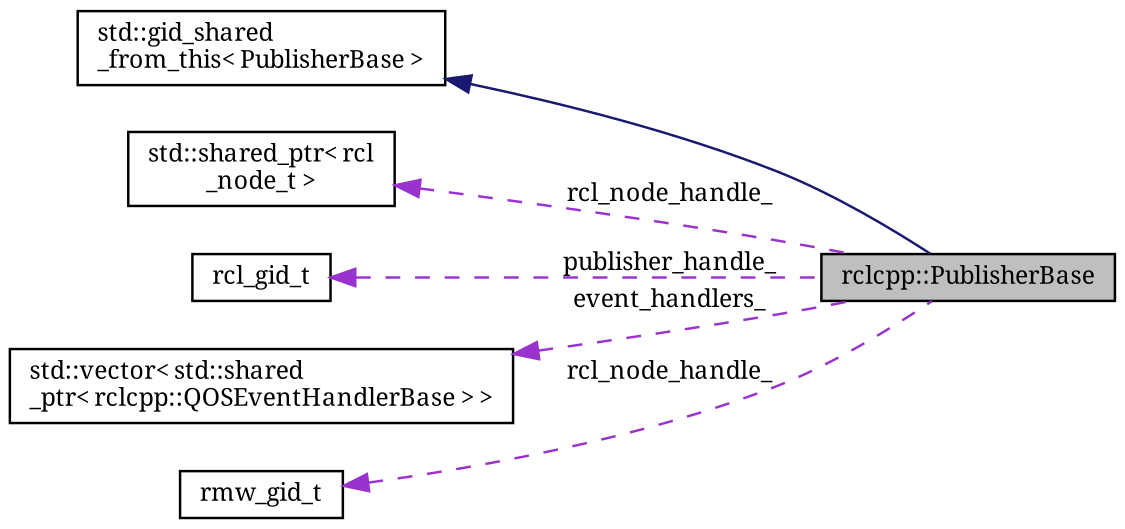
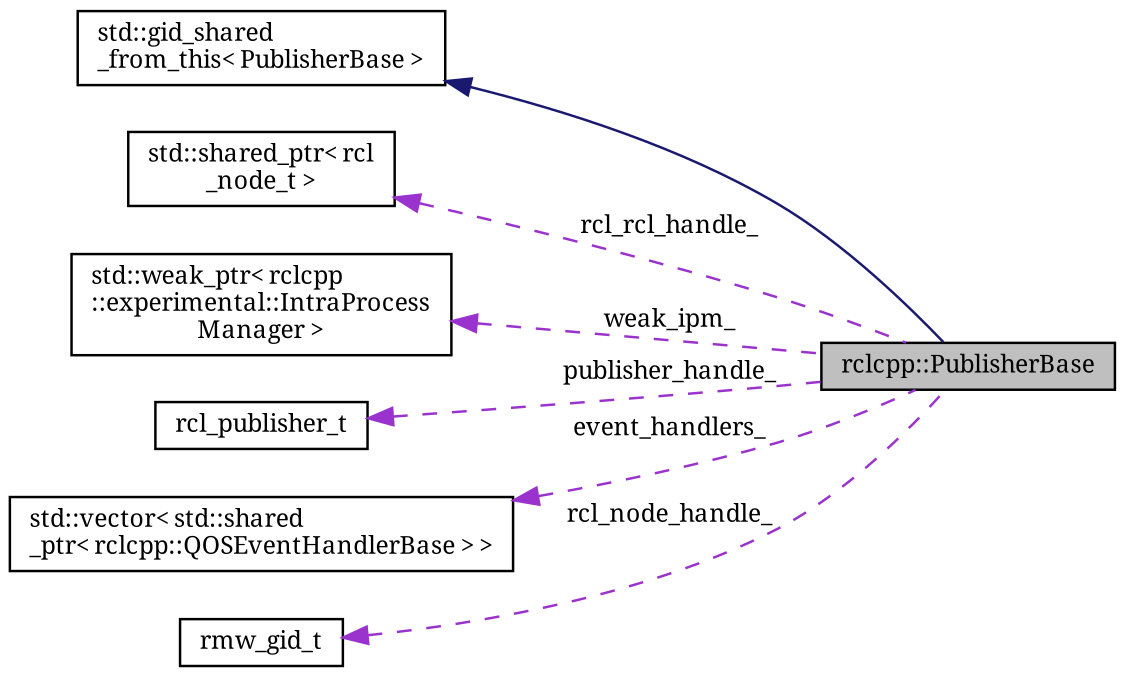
(667, 195) -> (667, 227)
(261, 278) -> (261, 426)
none -> (261, 305)
